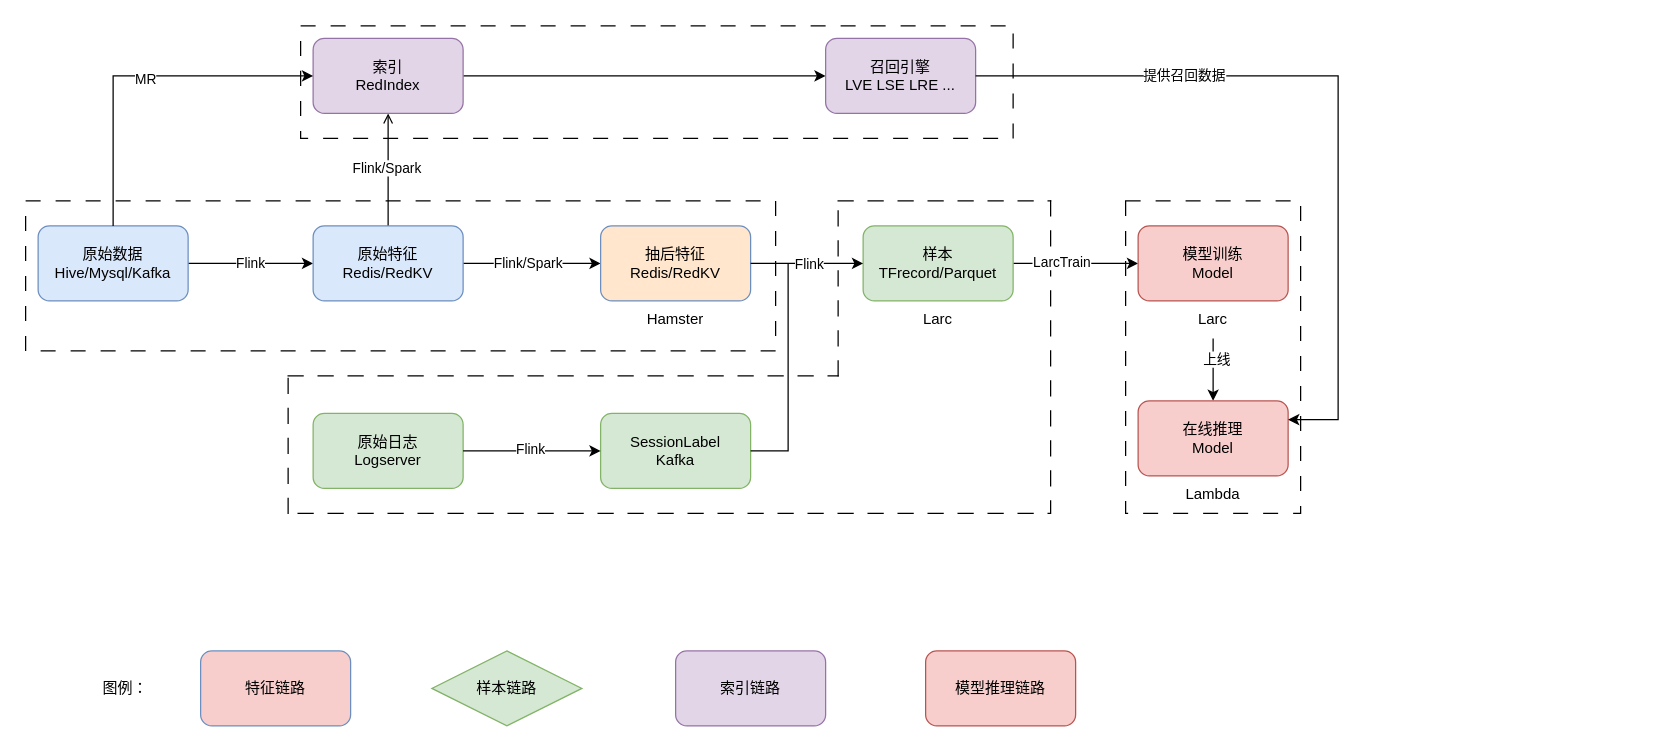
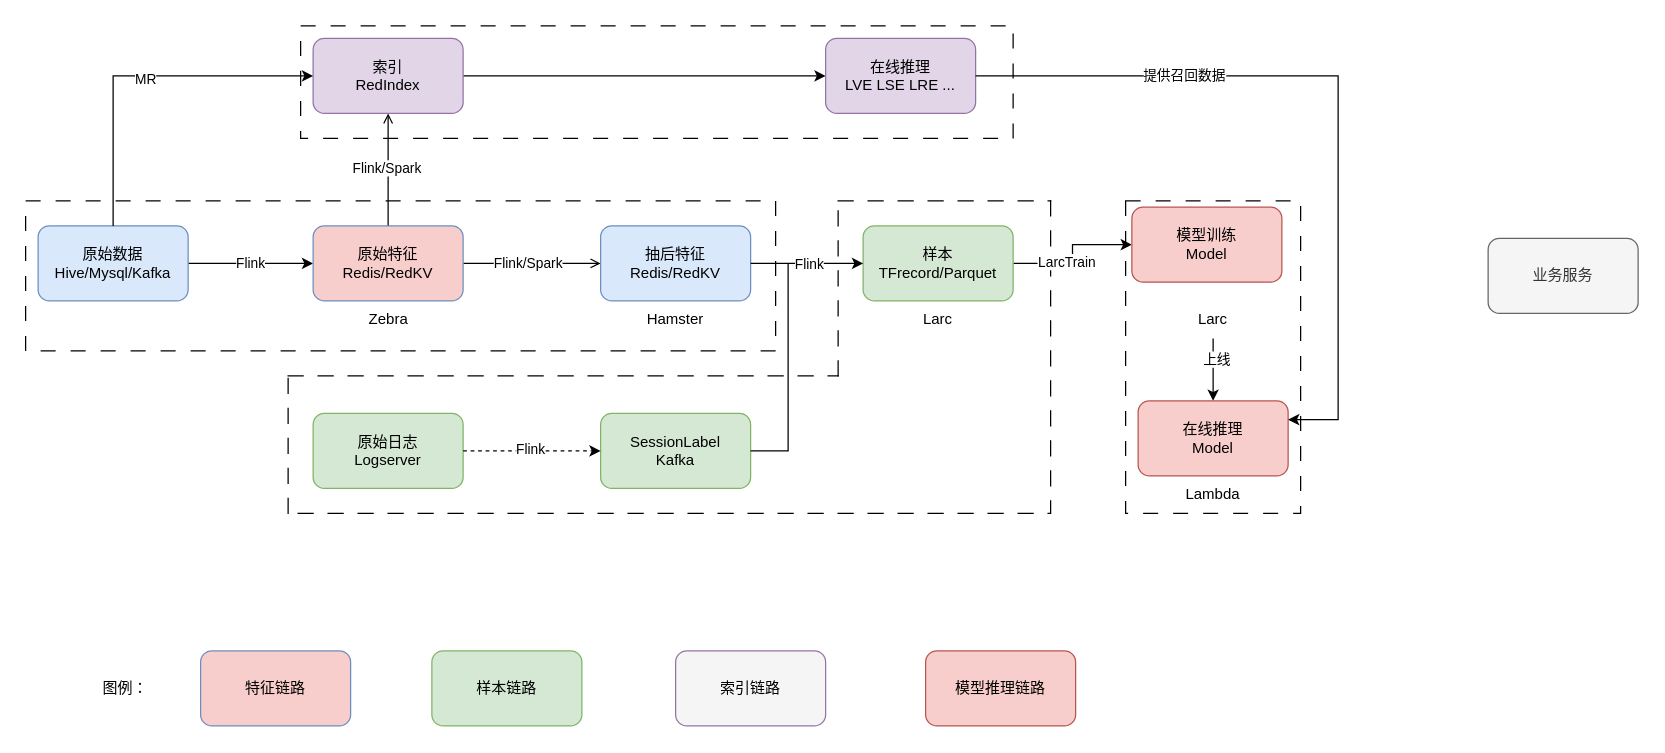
(901, 76) -> (901, 76)
(388, 263) -> (388, 263)
(591, 263) -> (593, 263)
(676, 263) -> (676, 263)
(1213, 263) -> (1207, 244)
none -> (1563, 276)
none -> (388, 319)
(491, 451) -> (491, 451)
(507, 688) -> (507, 688)
(751, 688) -> (751, 688)
